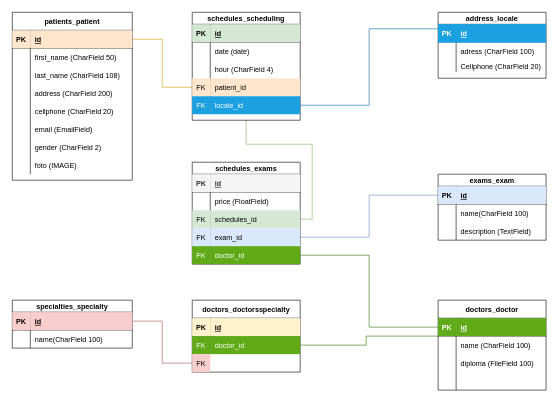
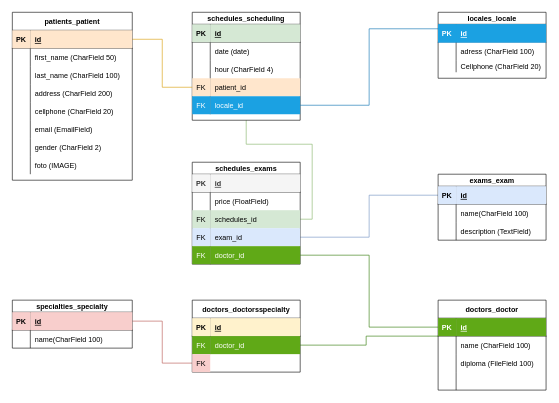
(492, 19) -> (492, 19)
(81, 76) -> (81, 76)
